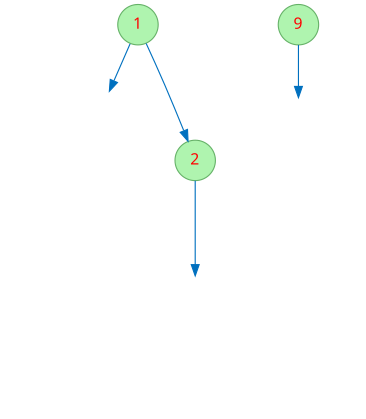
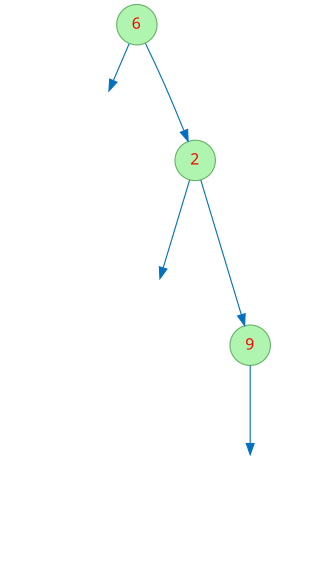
(138, 25) -> (137, 25)
none -> (221, 247)
